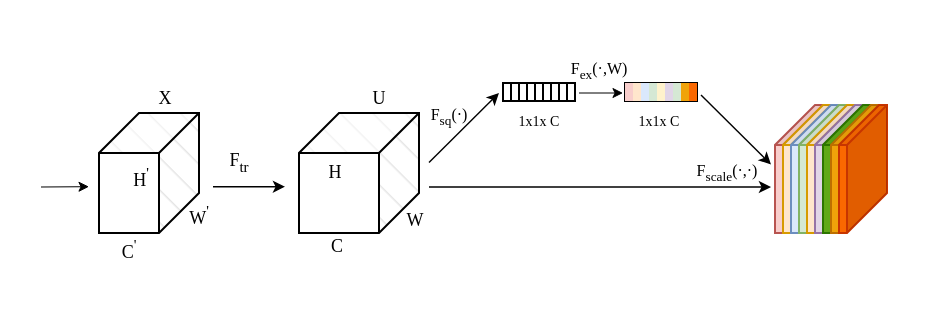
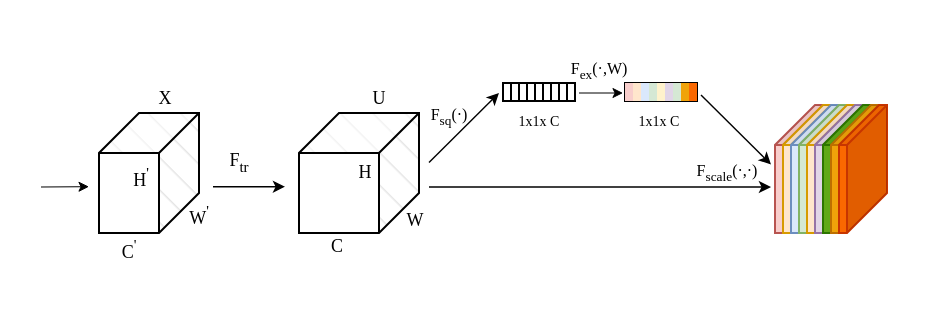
(335, 173) -> (365, 173)
